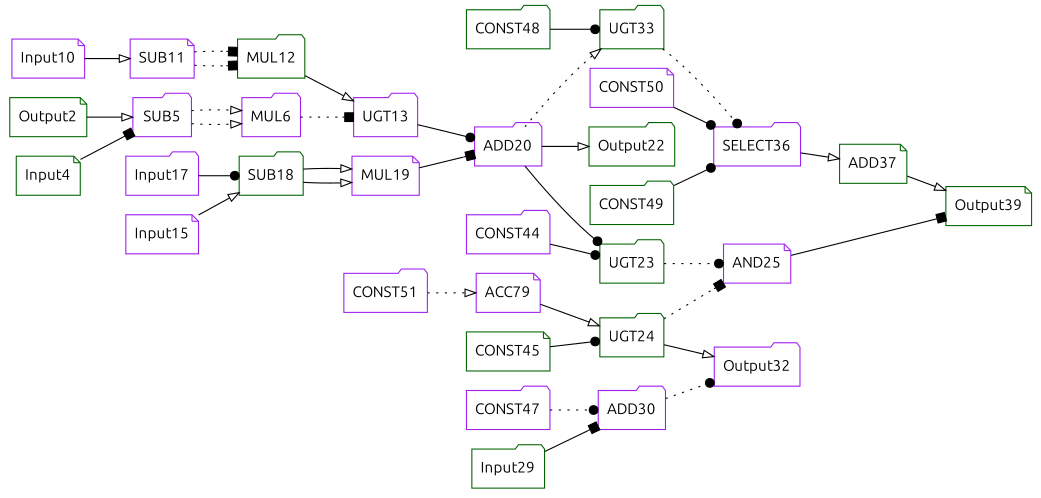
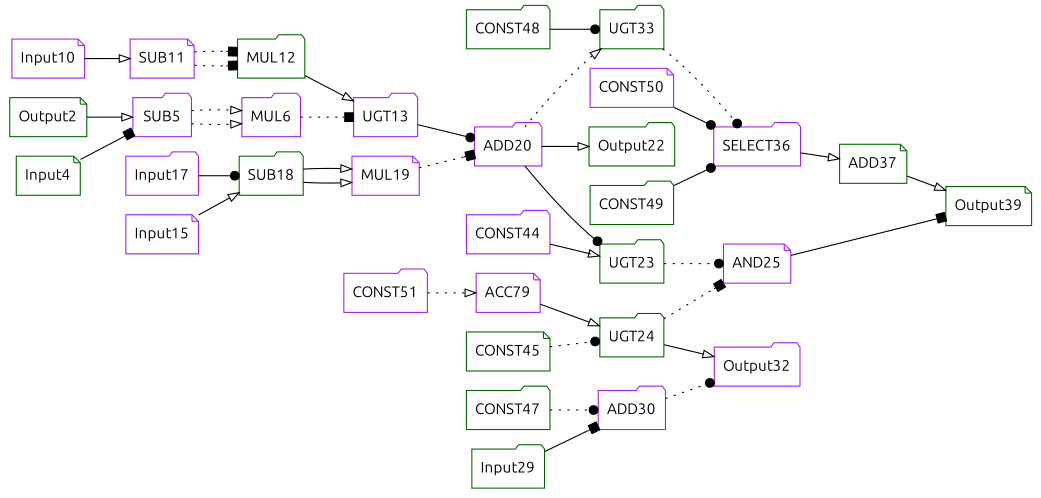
(441, 162) -> (441, 162)
(570, 249) -> (570, 249)
(570, 344) -> (570, 344)
(508, 410) -> (508, 410)
